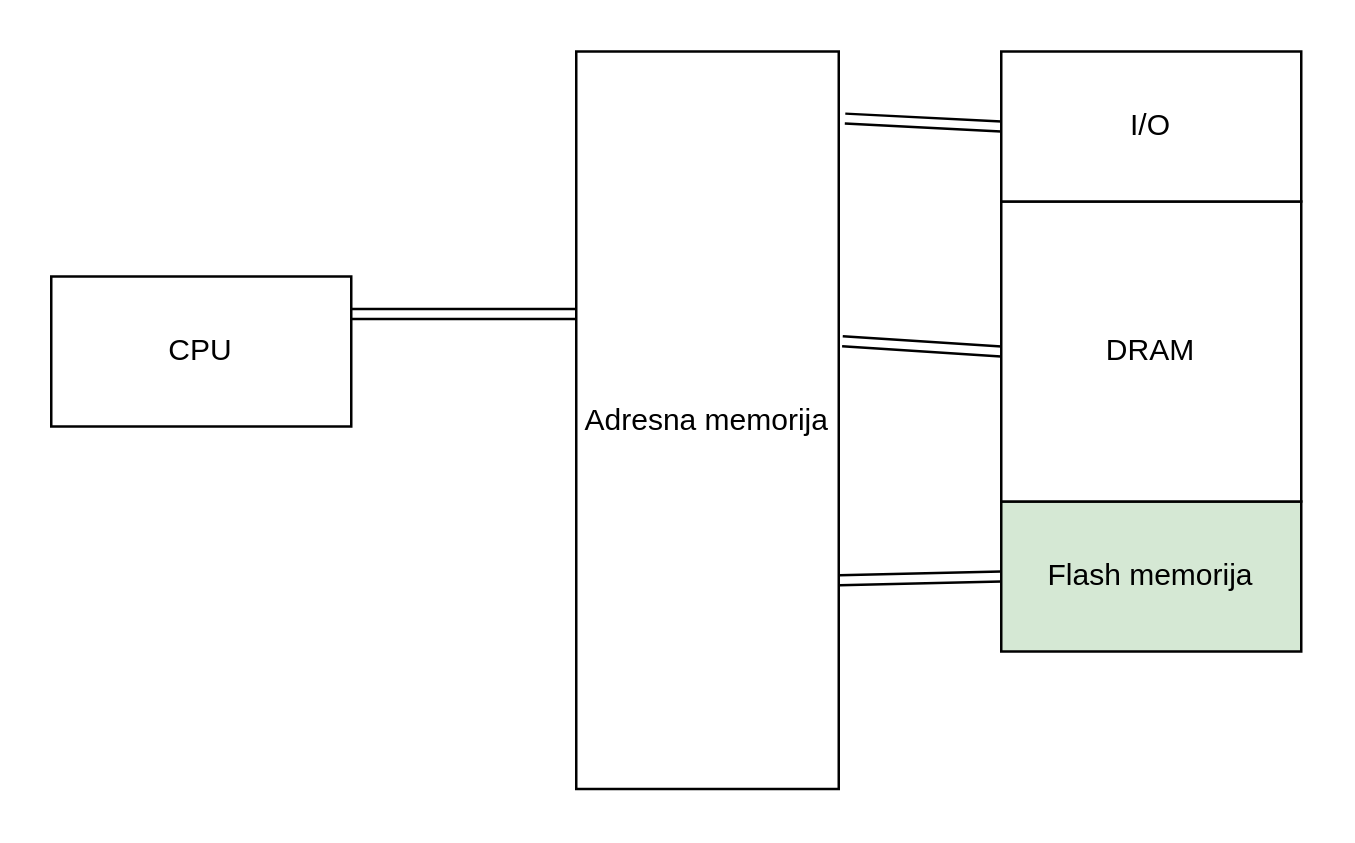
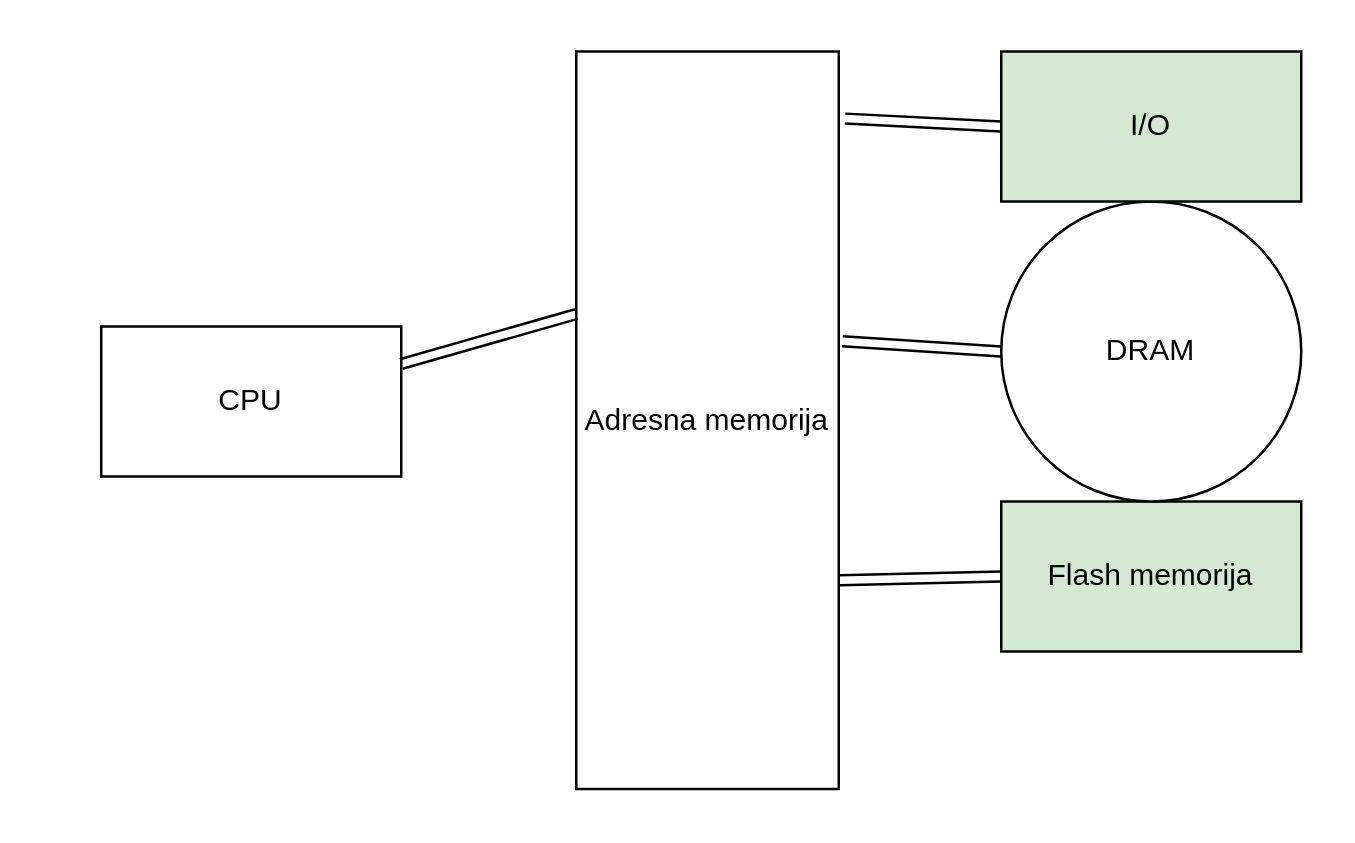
(1151, 126) -> (1151, 126)
(201, 351) -> (251, 401)
(1151, 351) -> (1151, 351)
